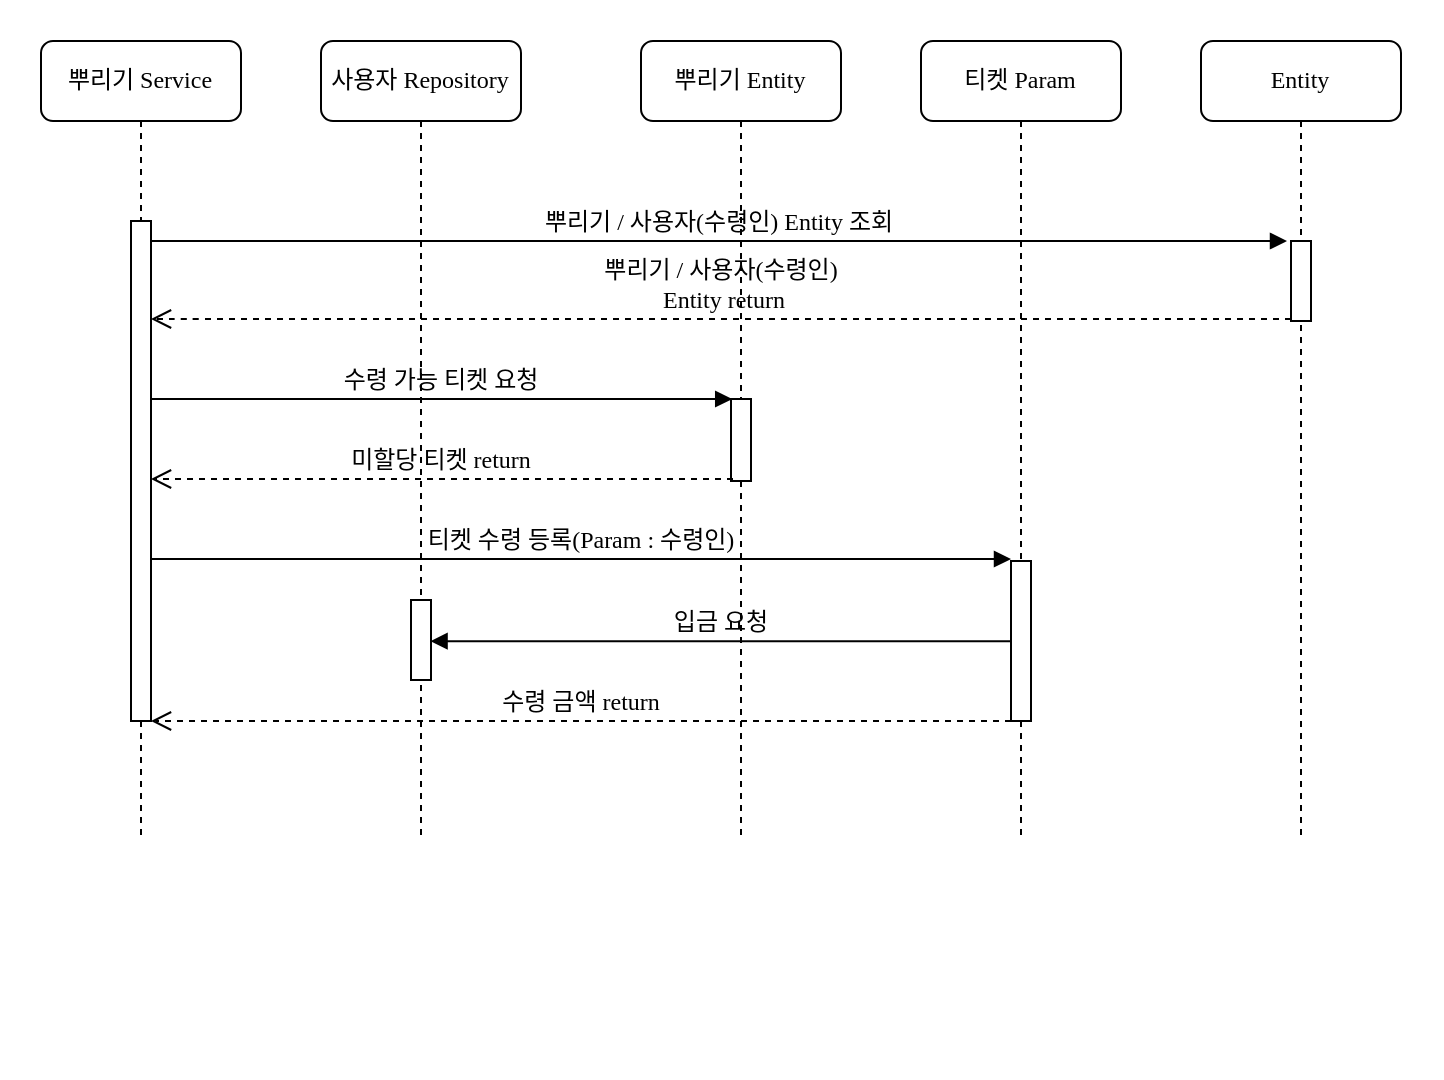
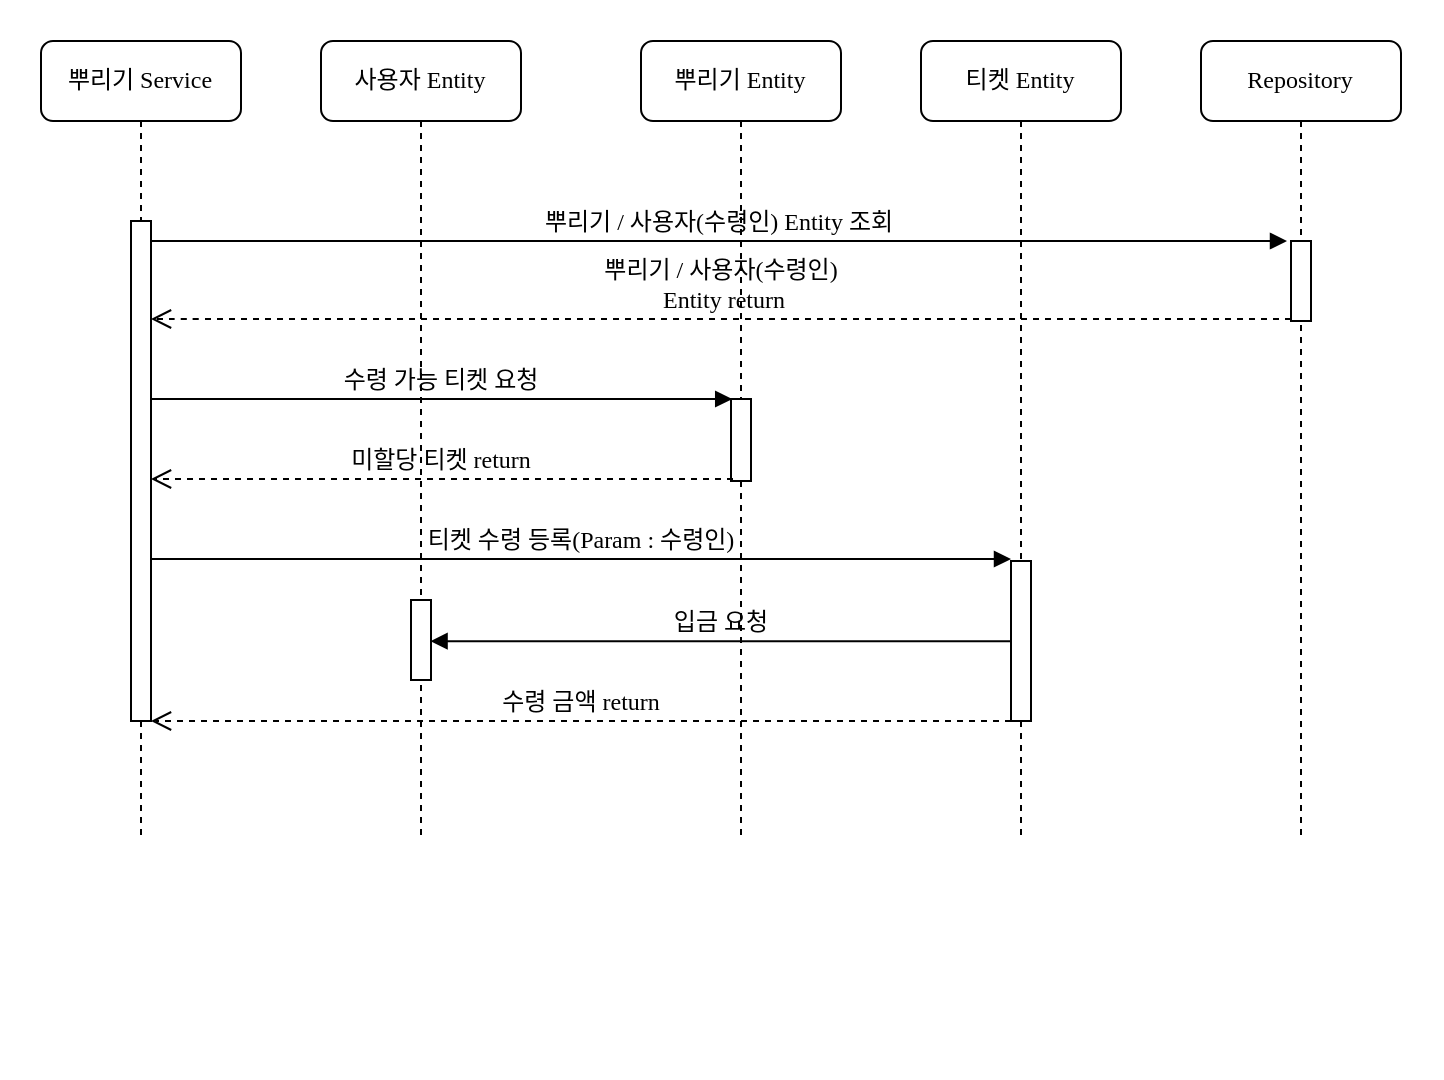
(421, 81) -> (421, 81)
(1021, 81) -> (1021, 81)
(1301, 81) -> (1301, 81)
